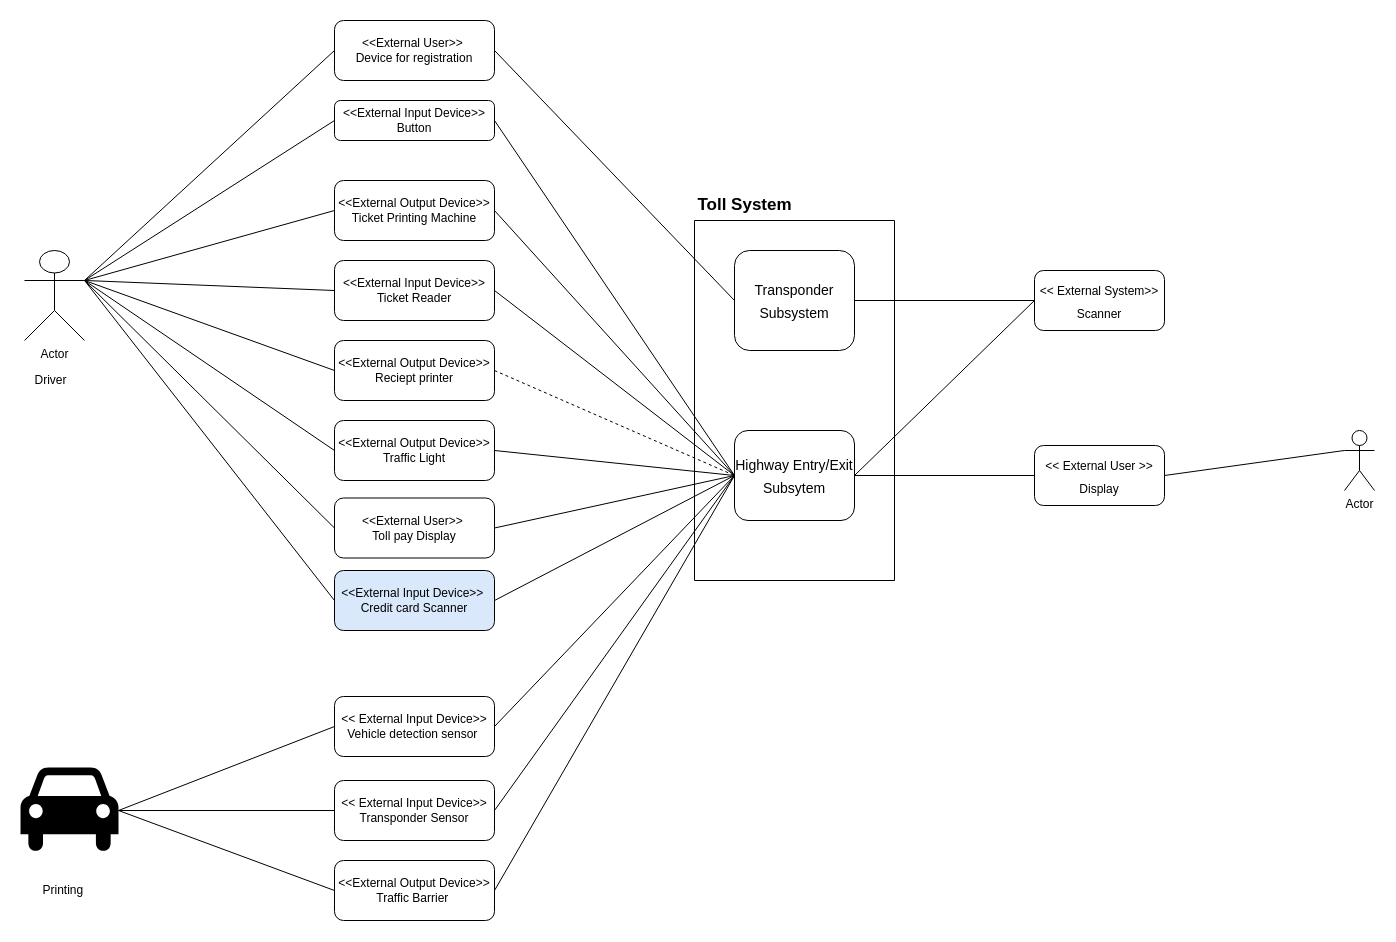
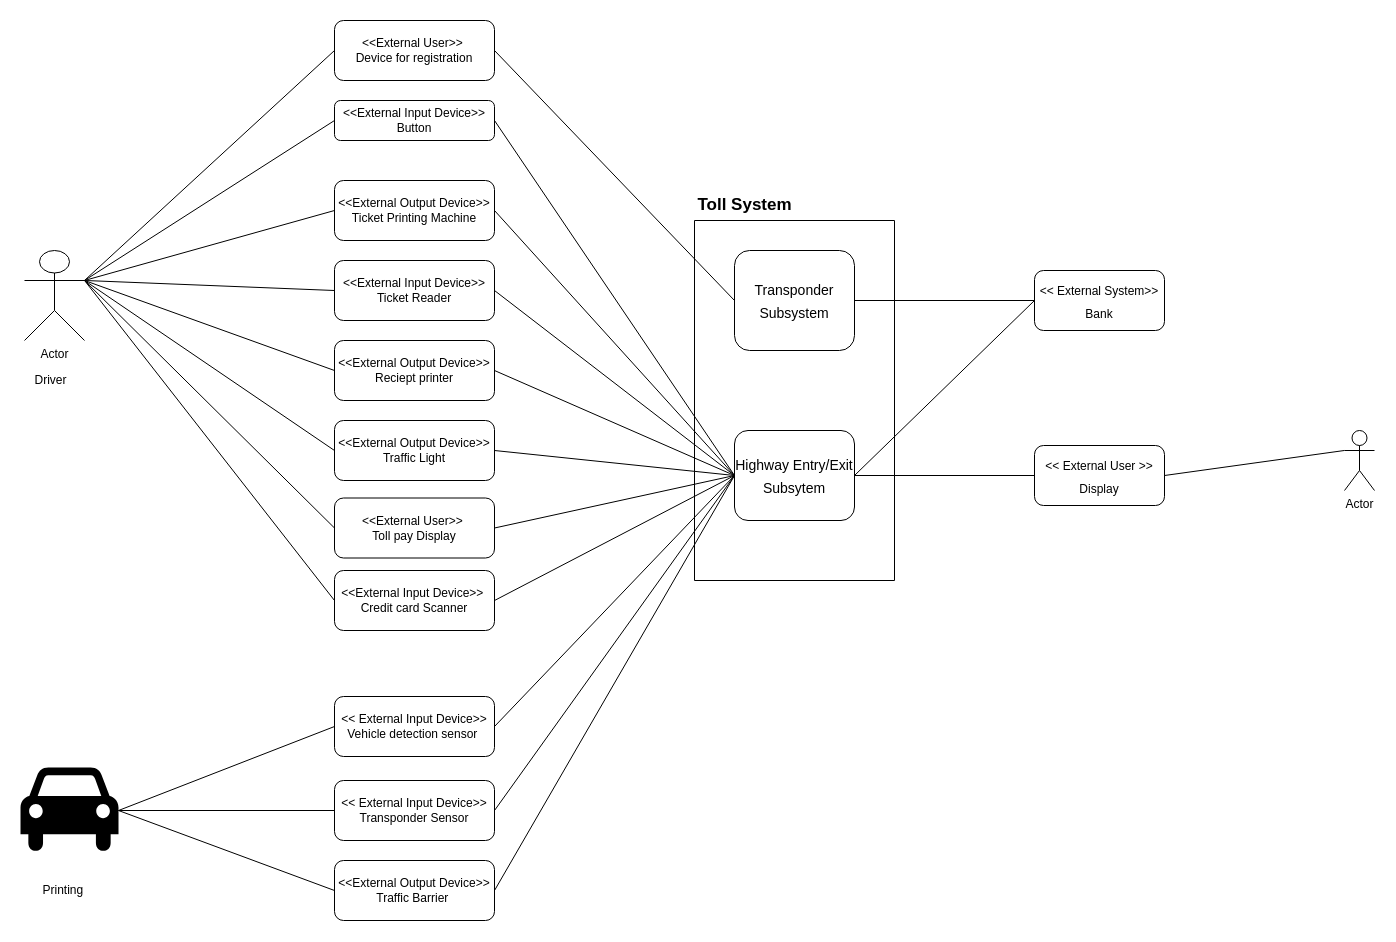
(1100, 301) -> (1100, 301)
(611, 422) -> (611, 422)
(415, 601) -> (415, 601)
